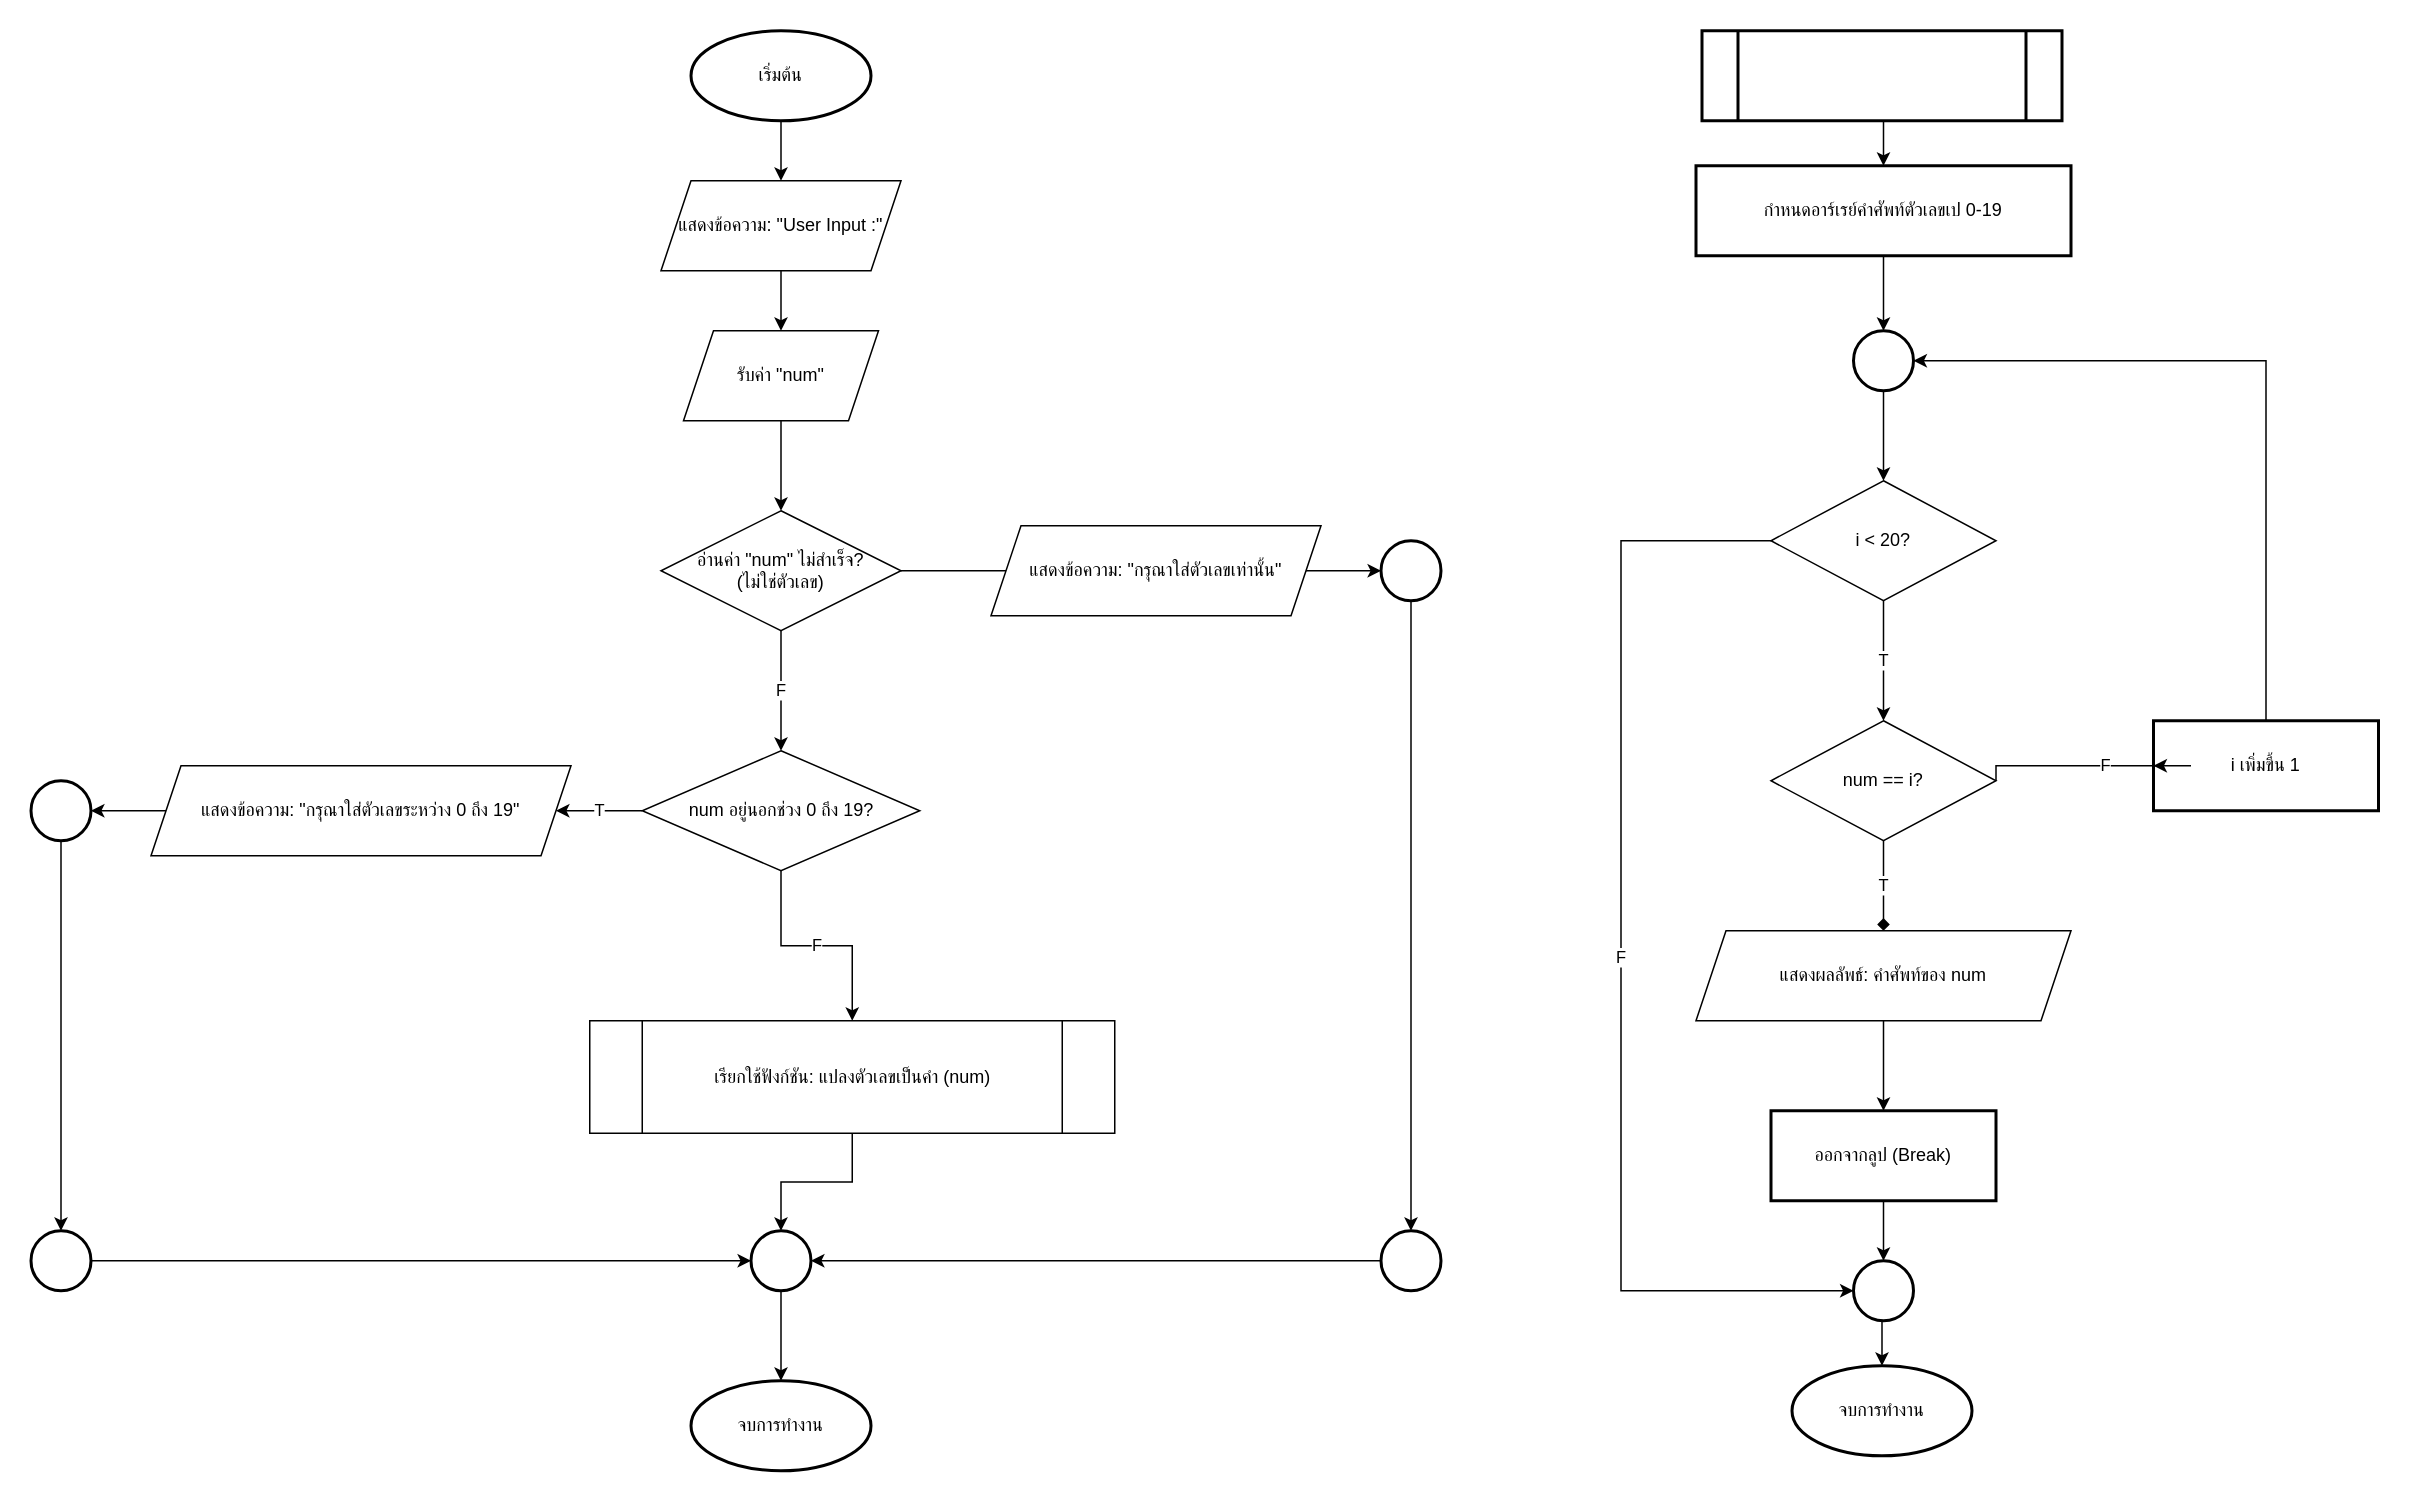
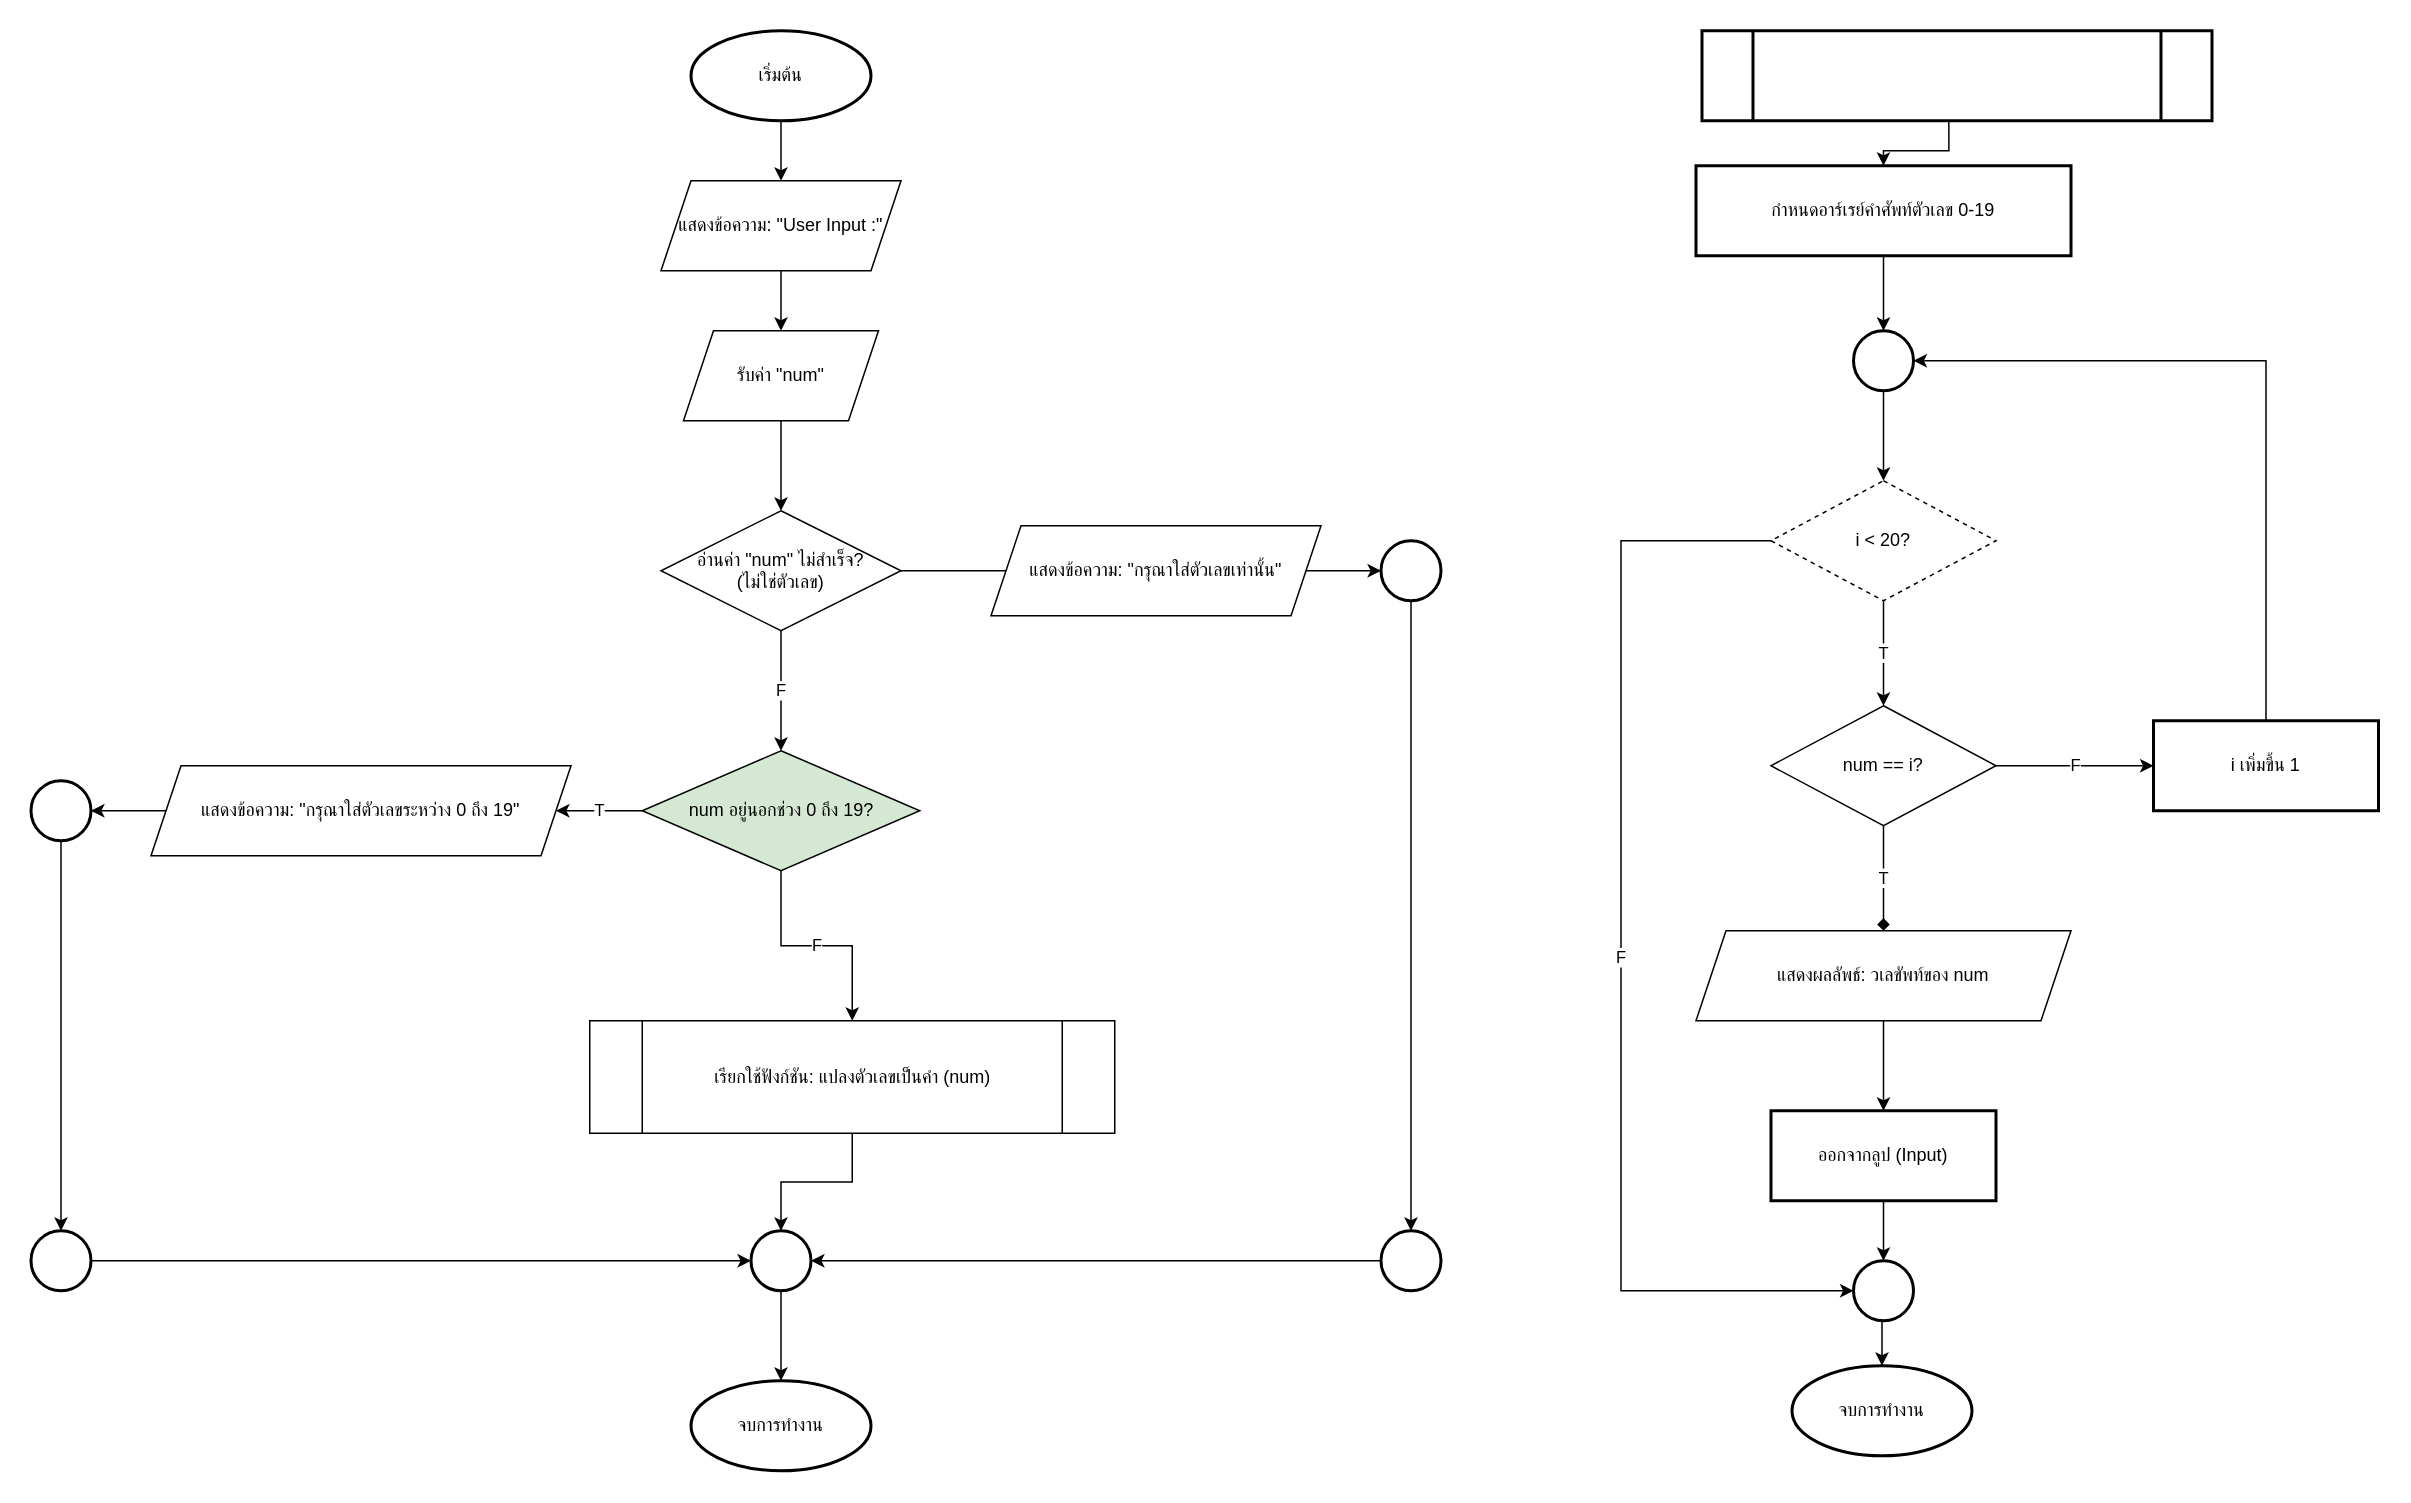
(1882, 76) -> (1957, 76)
(1883, 211) -> (1883, 211)
(1883, 541) -> (1883, 541)
(1883, 781) -> (1883, 766)
(781, 811) -> (781, 811)
(1883, 976) -> (1883, 976)
(1883, 1156) -> (1883, 1156)
